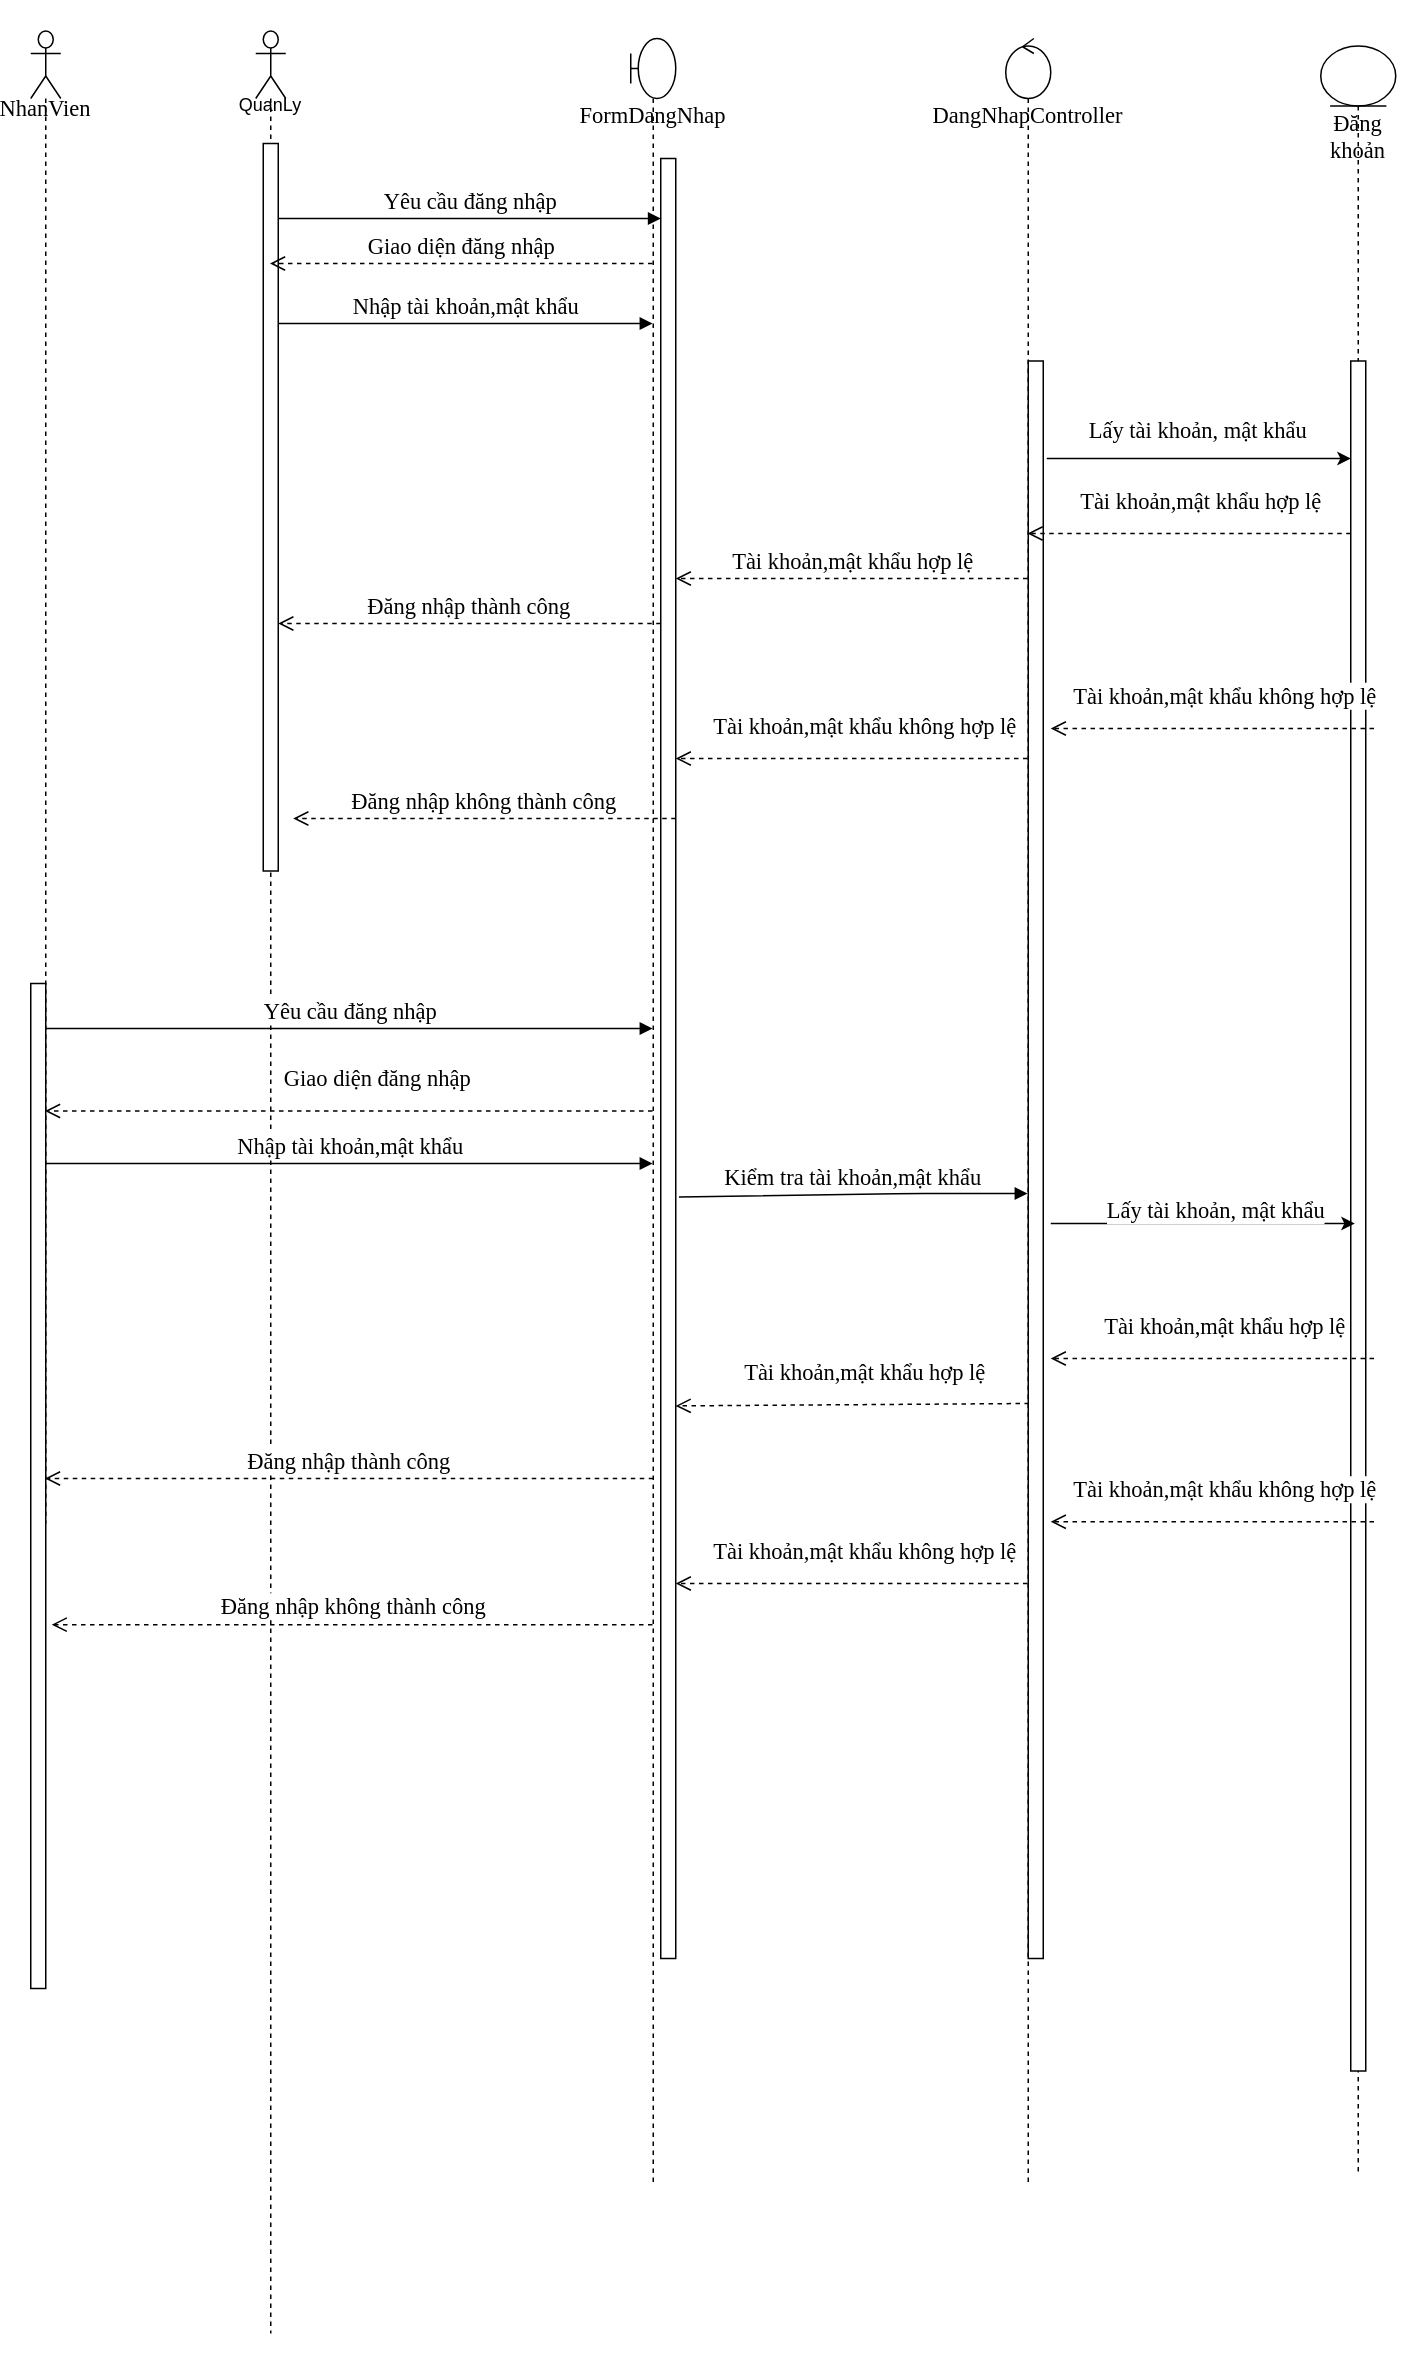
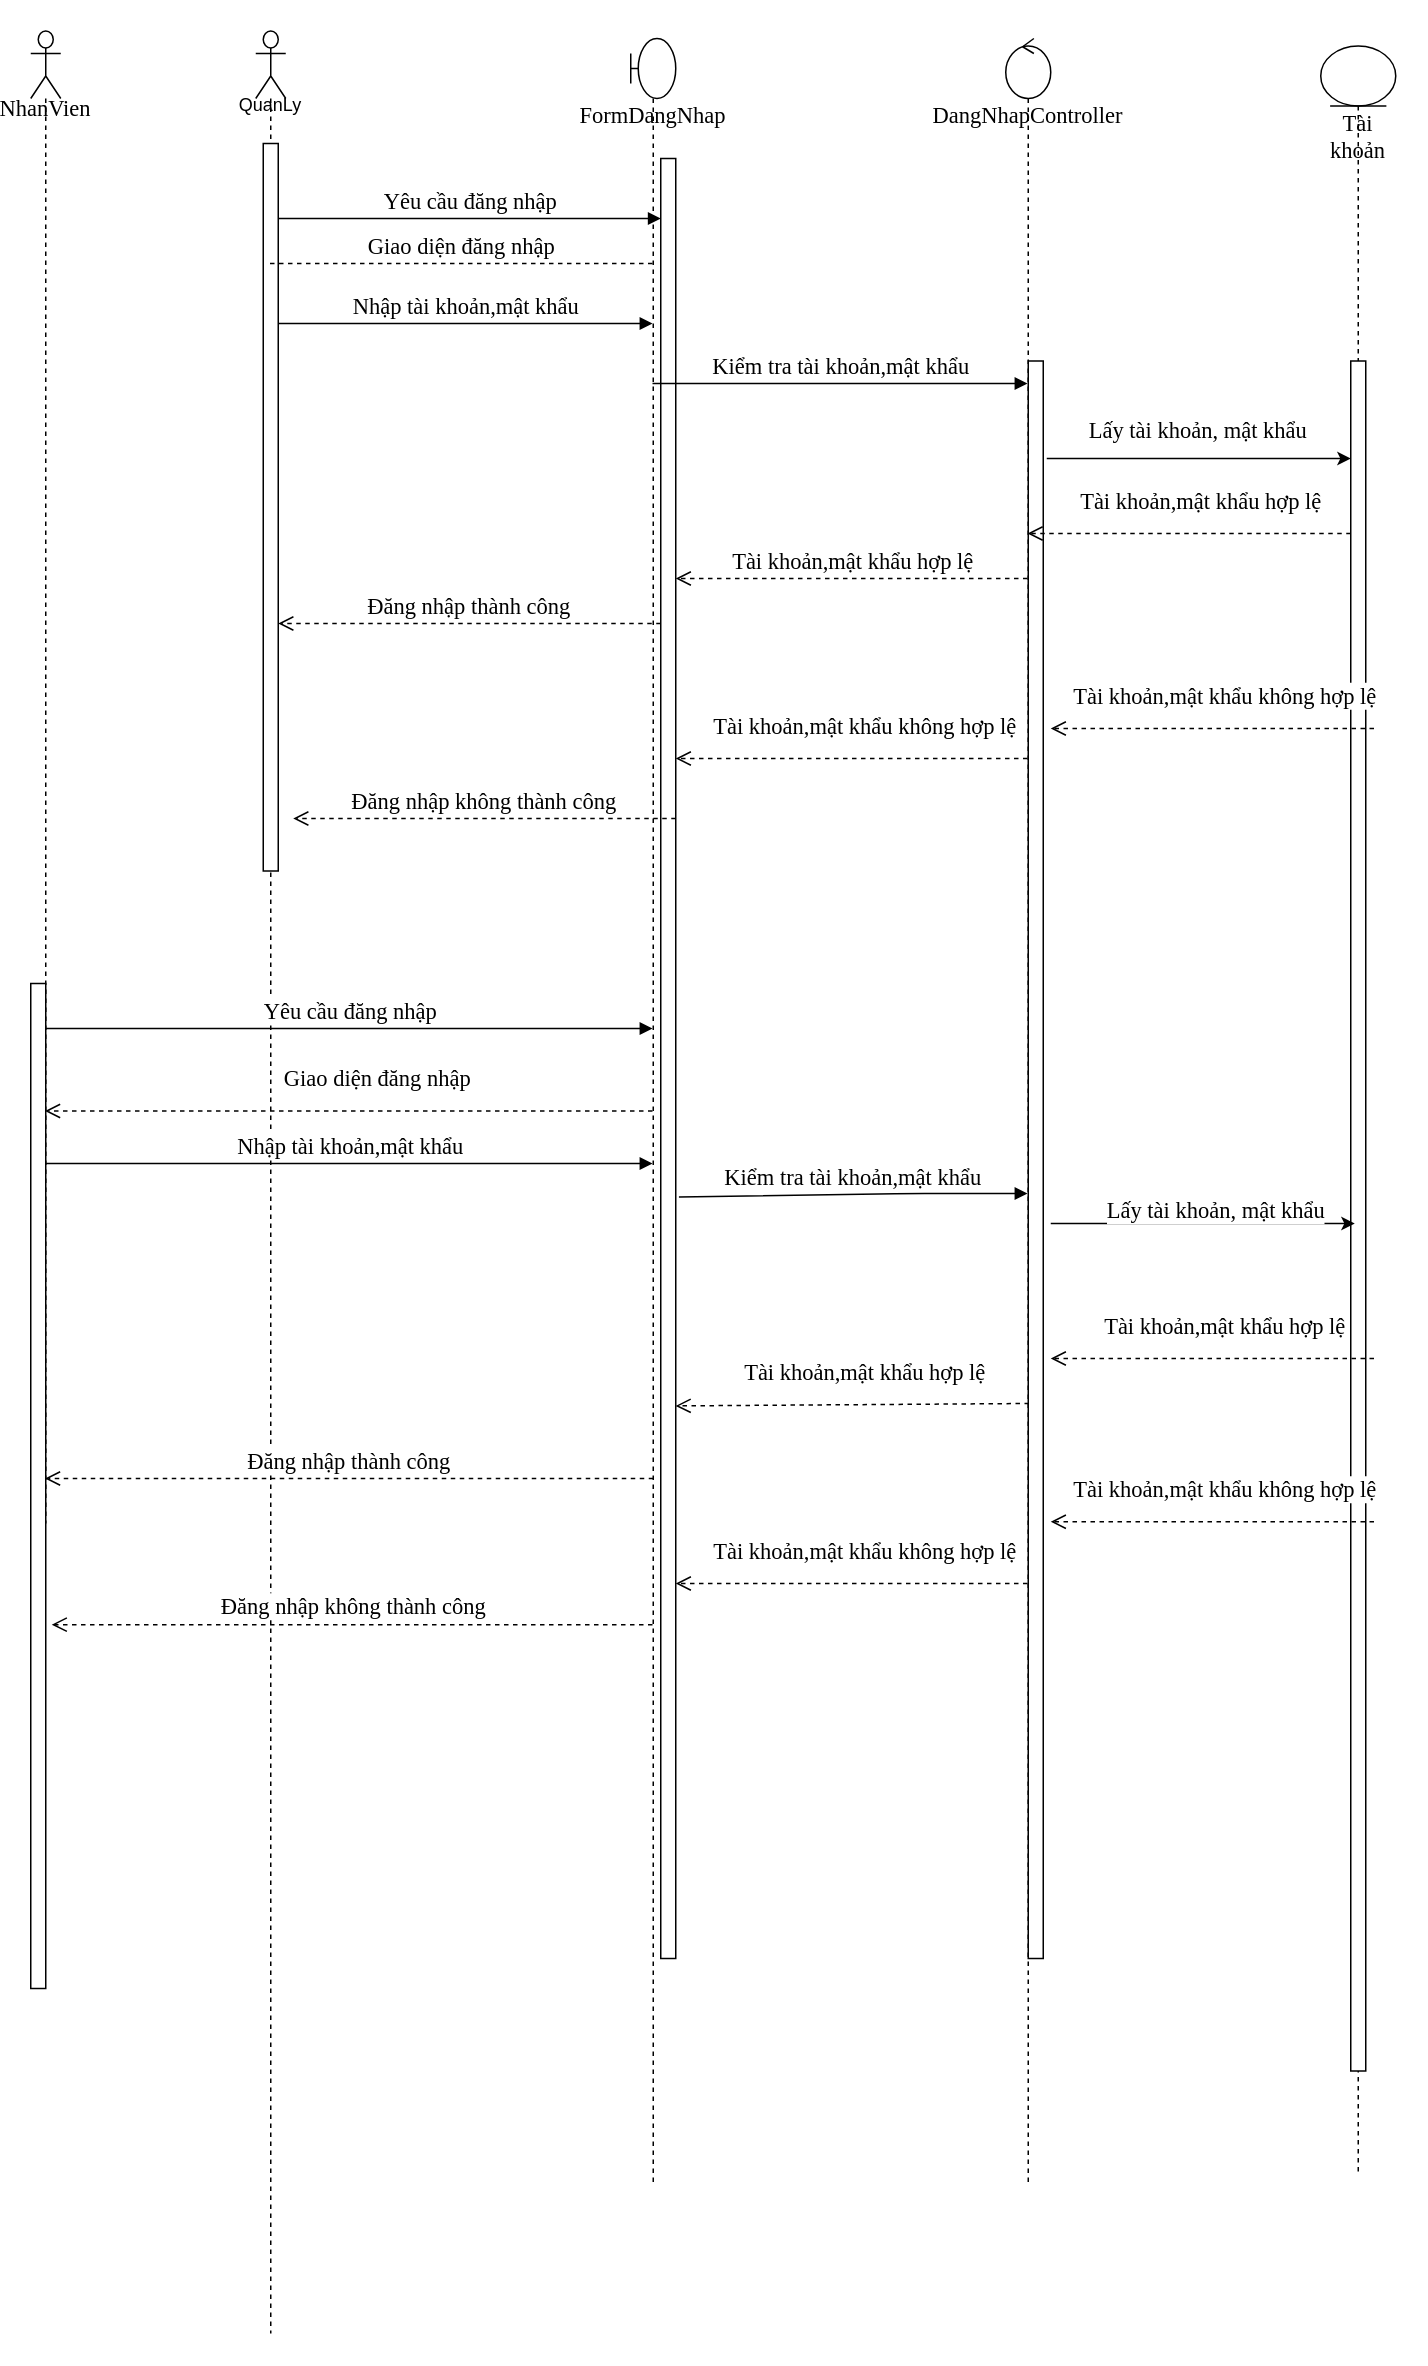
(1358, 137) -> (1358, 137)
(276, 263) -> (274, 263)
none -> (834, 383)
